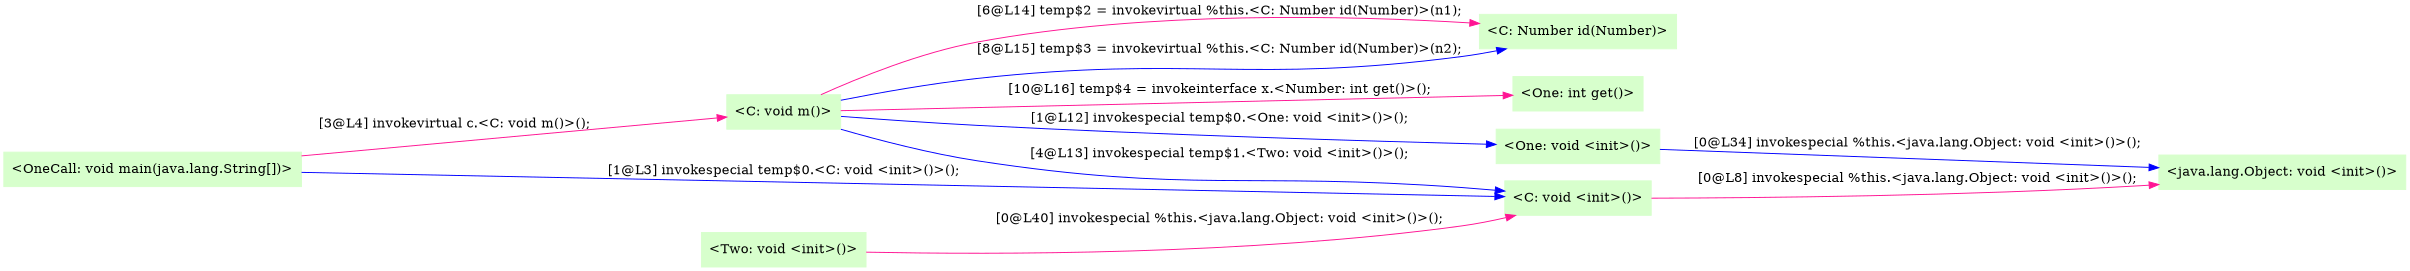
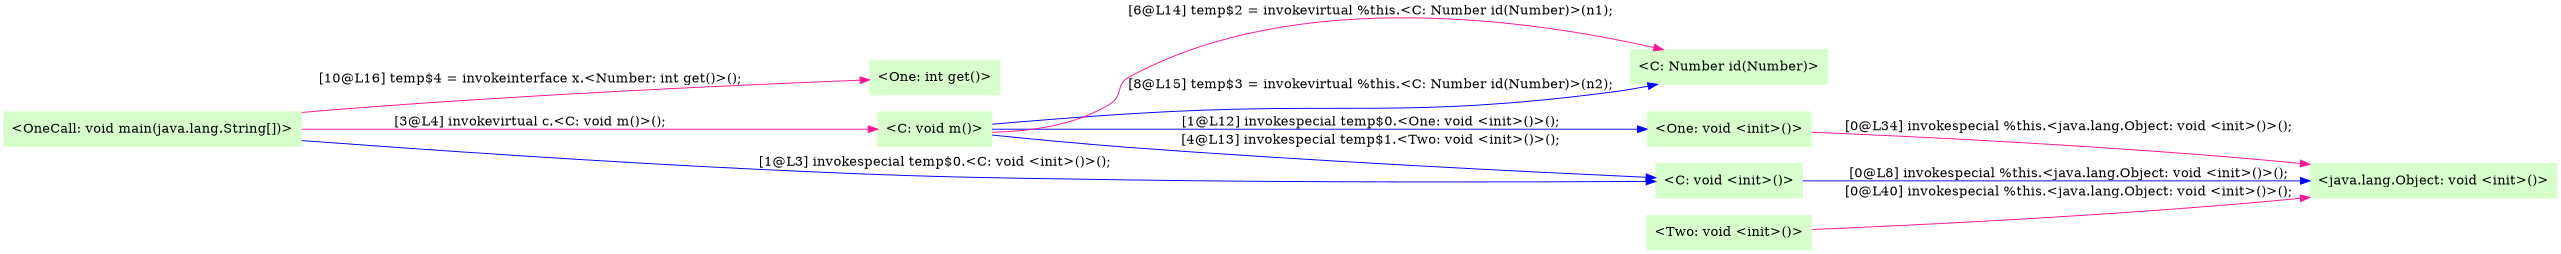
(1172, 103) -> (581, 93)
(1904, 158) -> (2056, 145)
(1900, 195) -> (2052, 181)
(1187, 249) -> (2056, 217)
